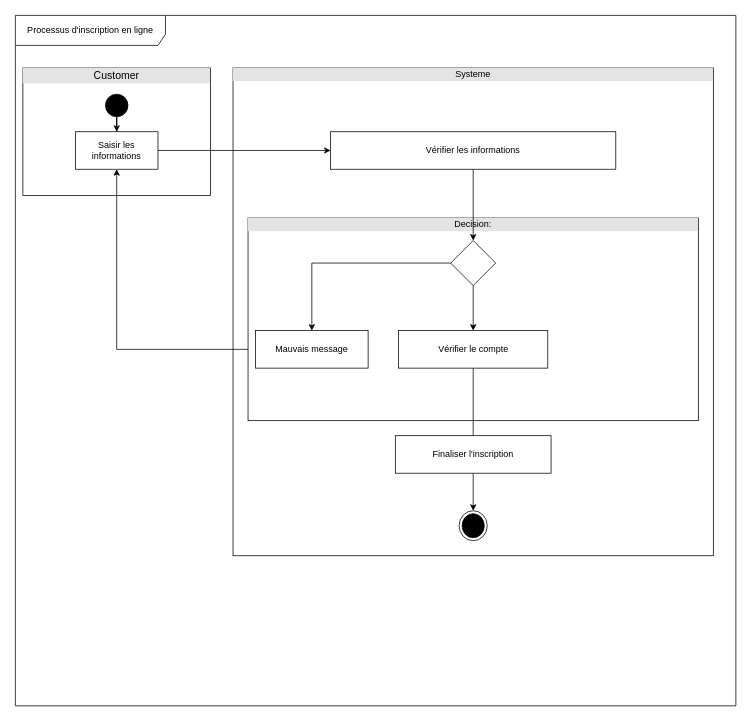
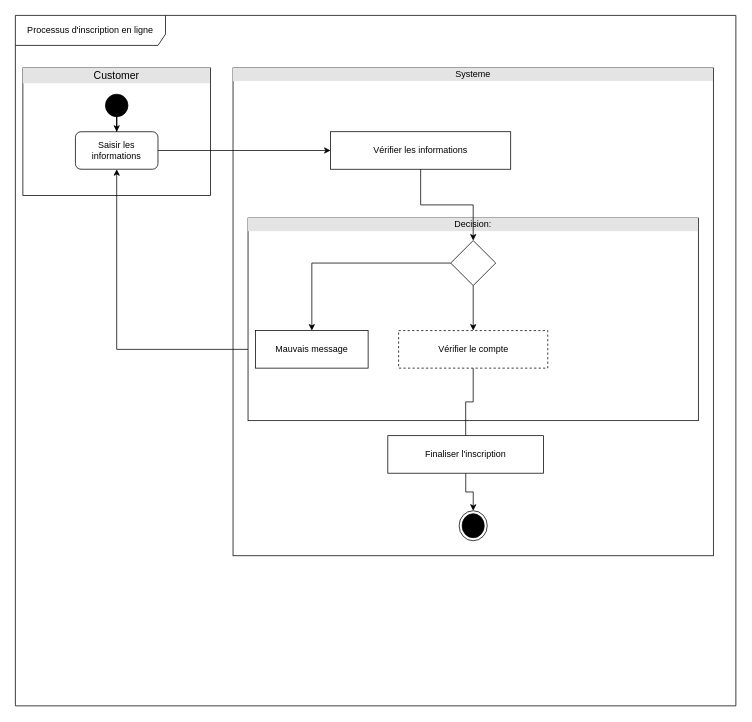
(117, 150) -> (117, 150)
(473, 150) -> (420, 150)
(473, 349) -> (473, 349)
(473, 454) -> (465, 454)
